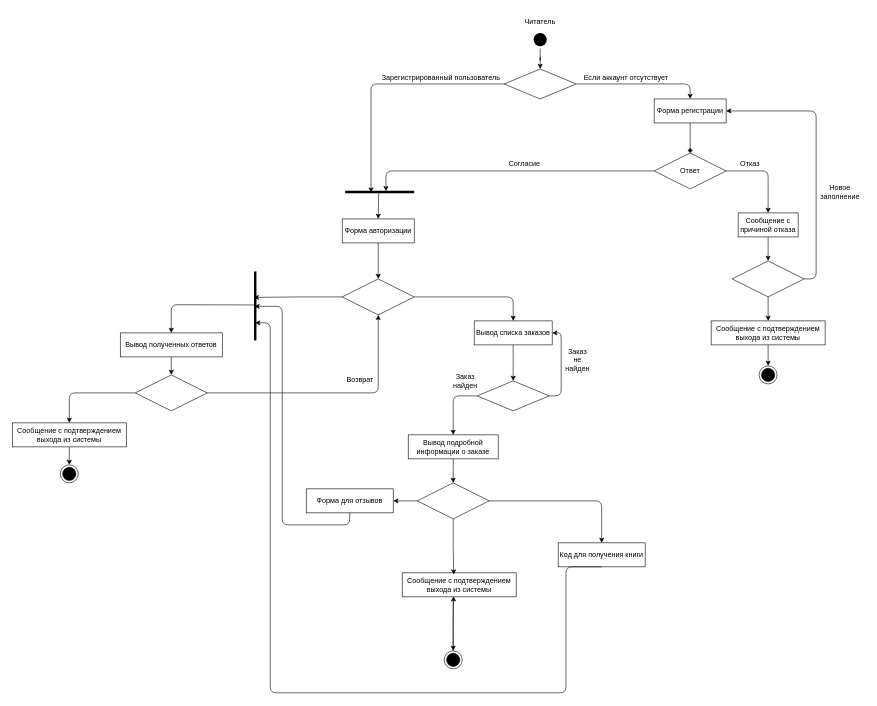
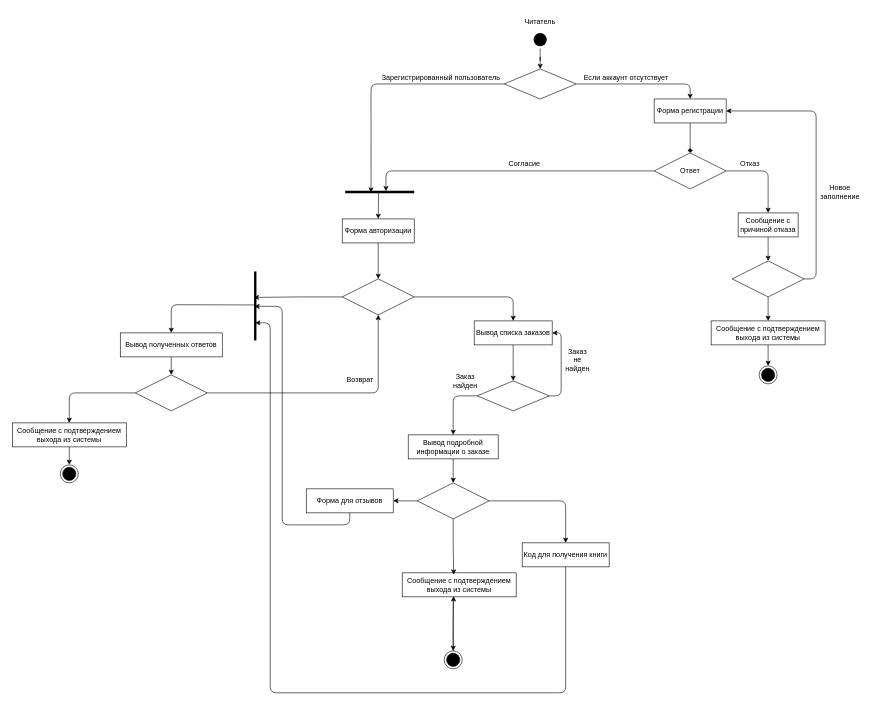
(602, 555) -> (566, 555)
